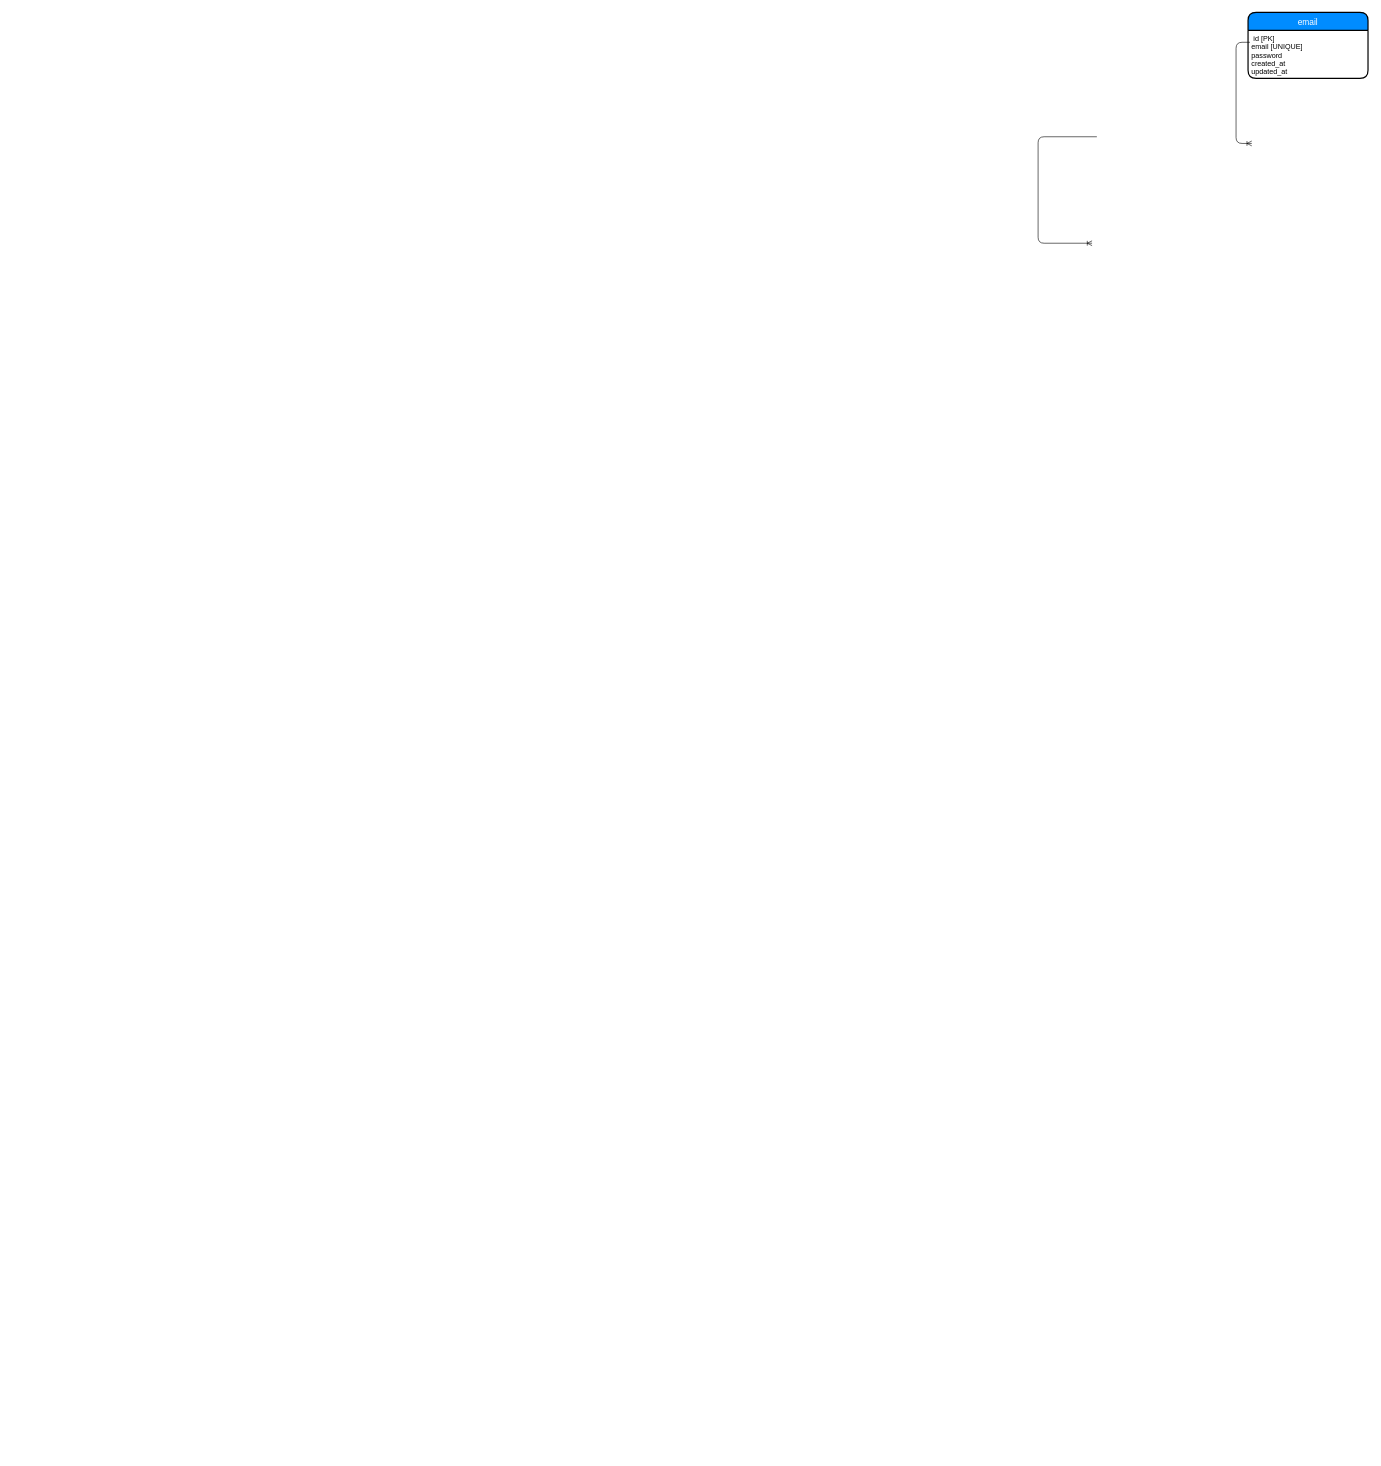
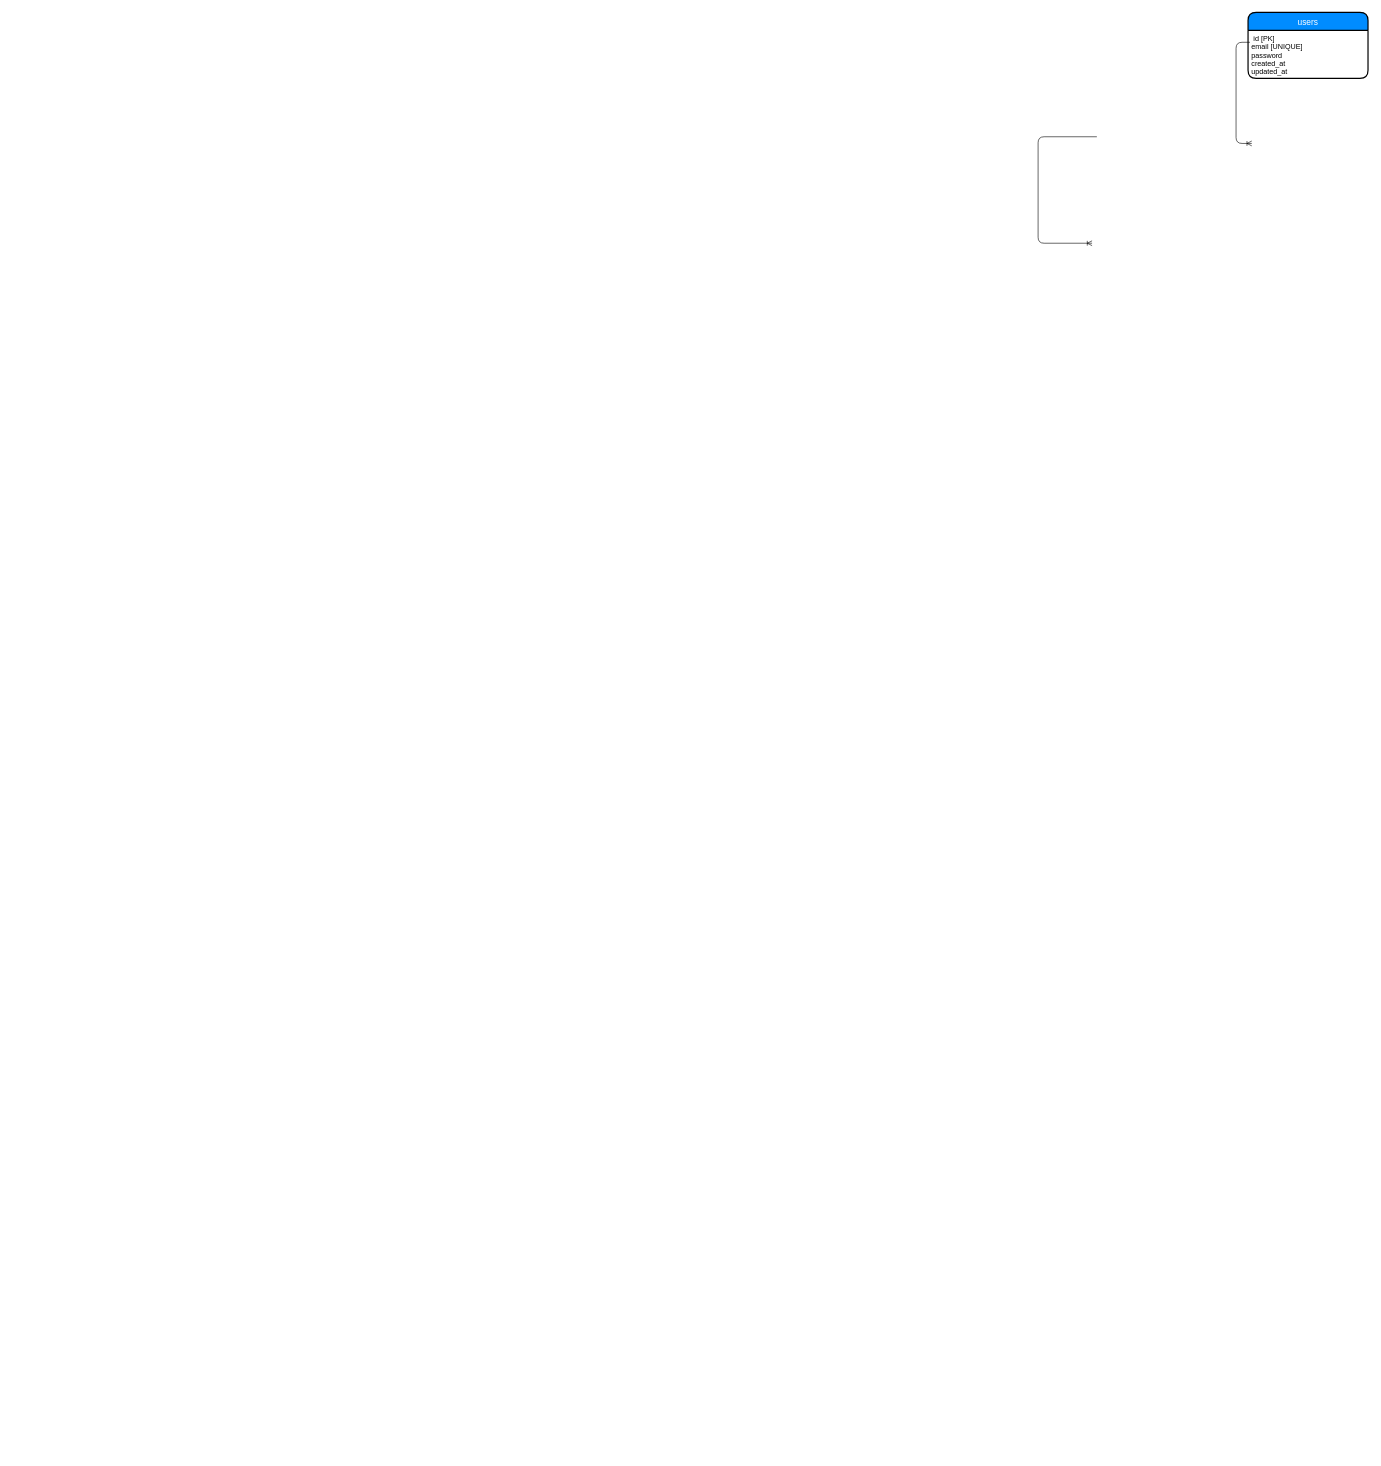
(1308, 22) -> (1308, 22)
